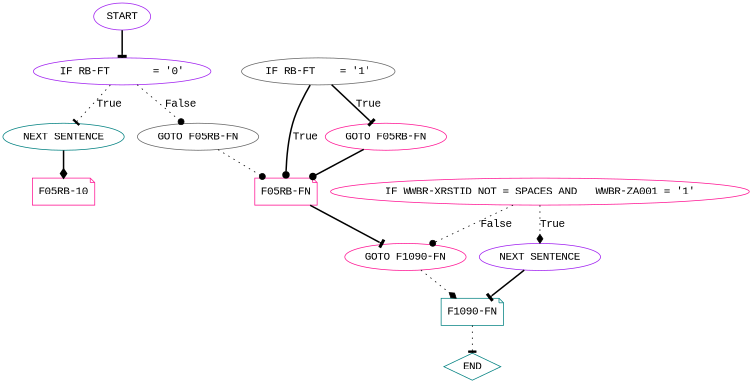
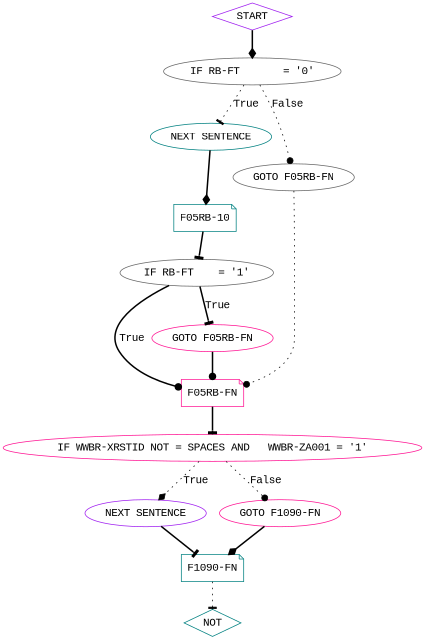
(122, 17) -> (252, 17)
(122, 42) -> (252, 39)
(122, 71) -> (252, 71)
(64, 192) -> (205, 218)
(345, 224) -> (213, 419)
none -> (201, 243)
(435, 281) -> (250, 538)
(472, 367) -> (213, 623)
